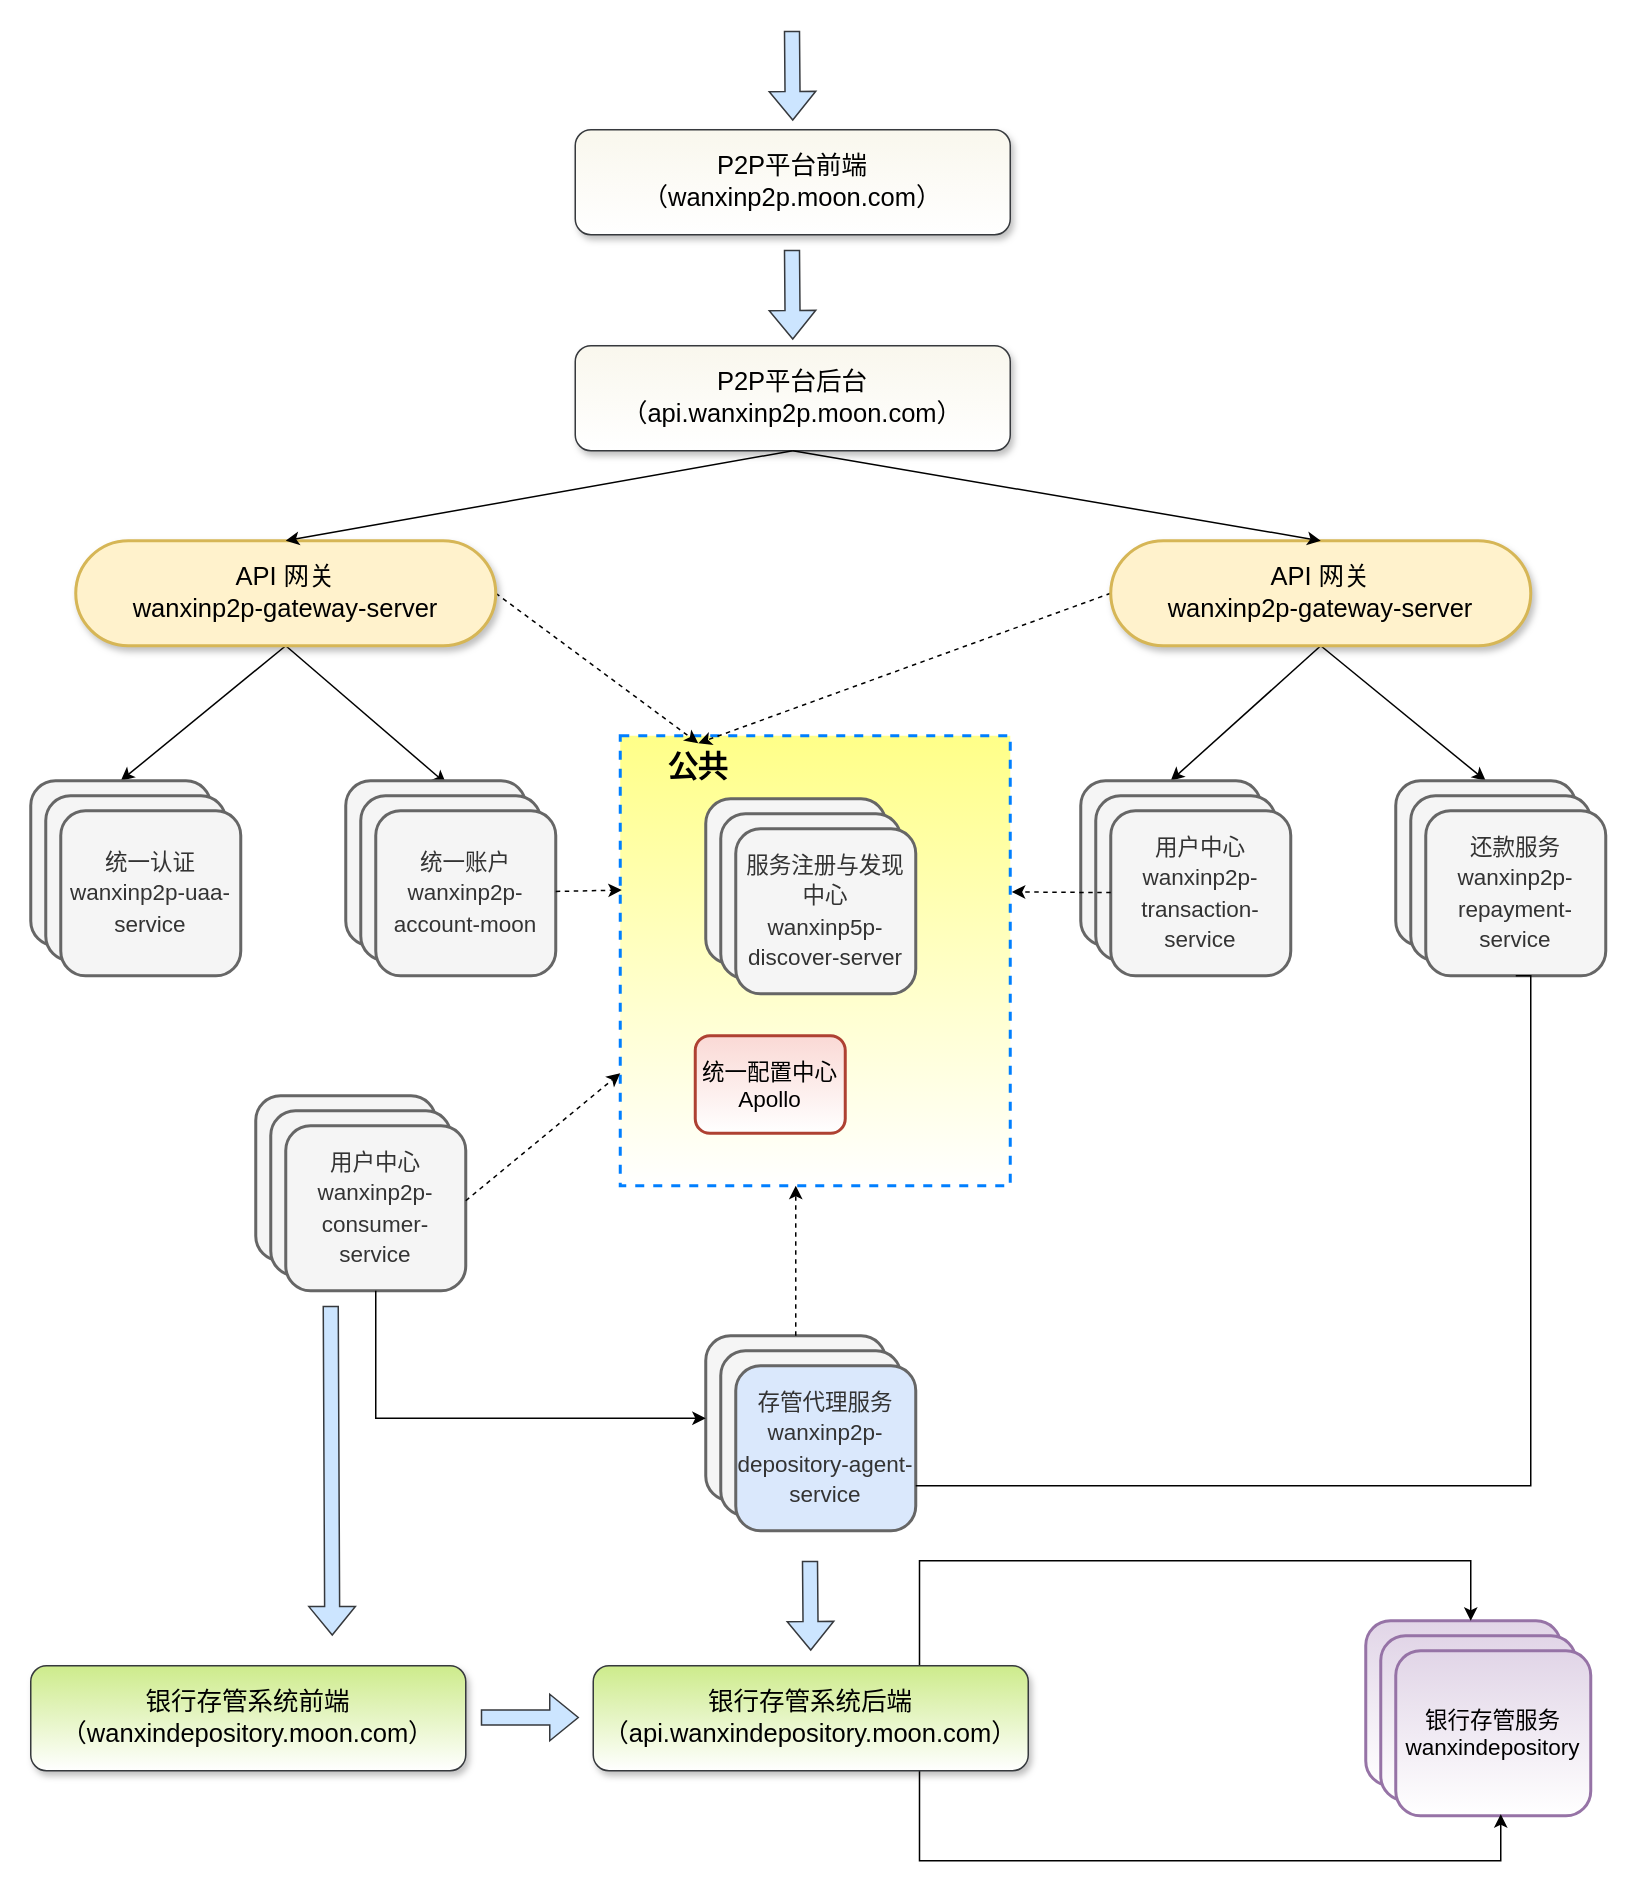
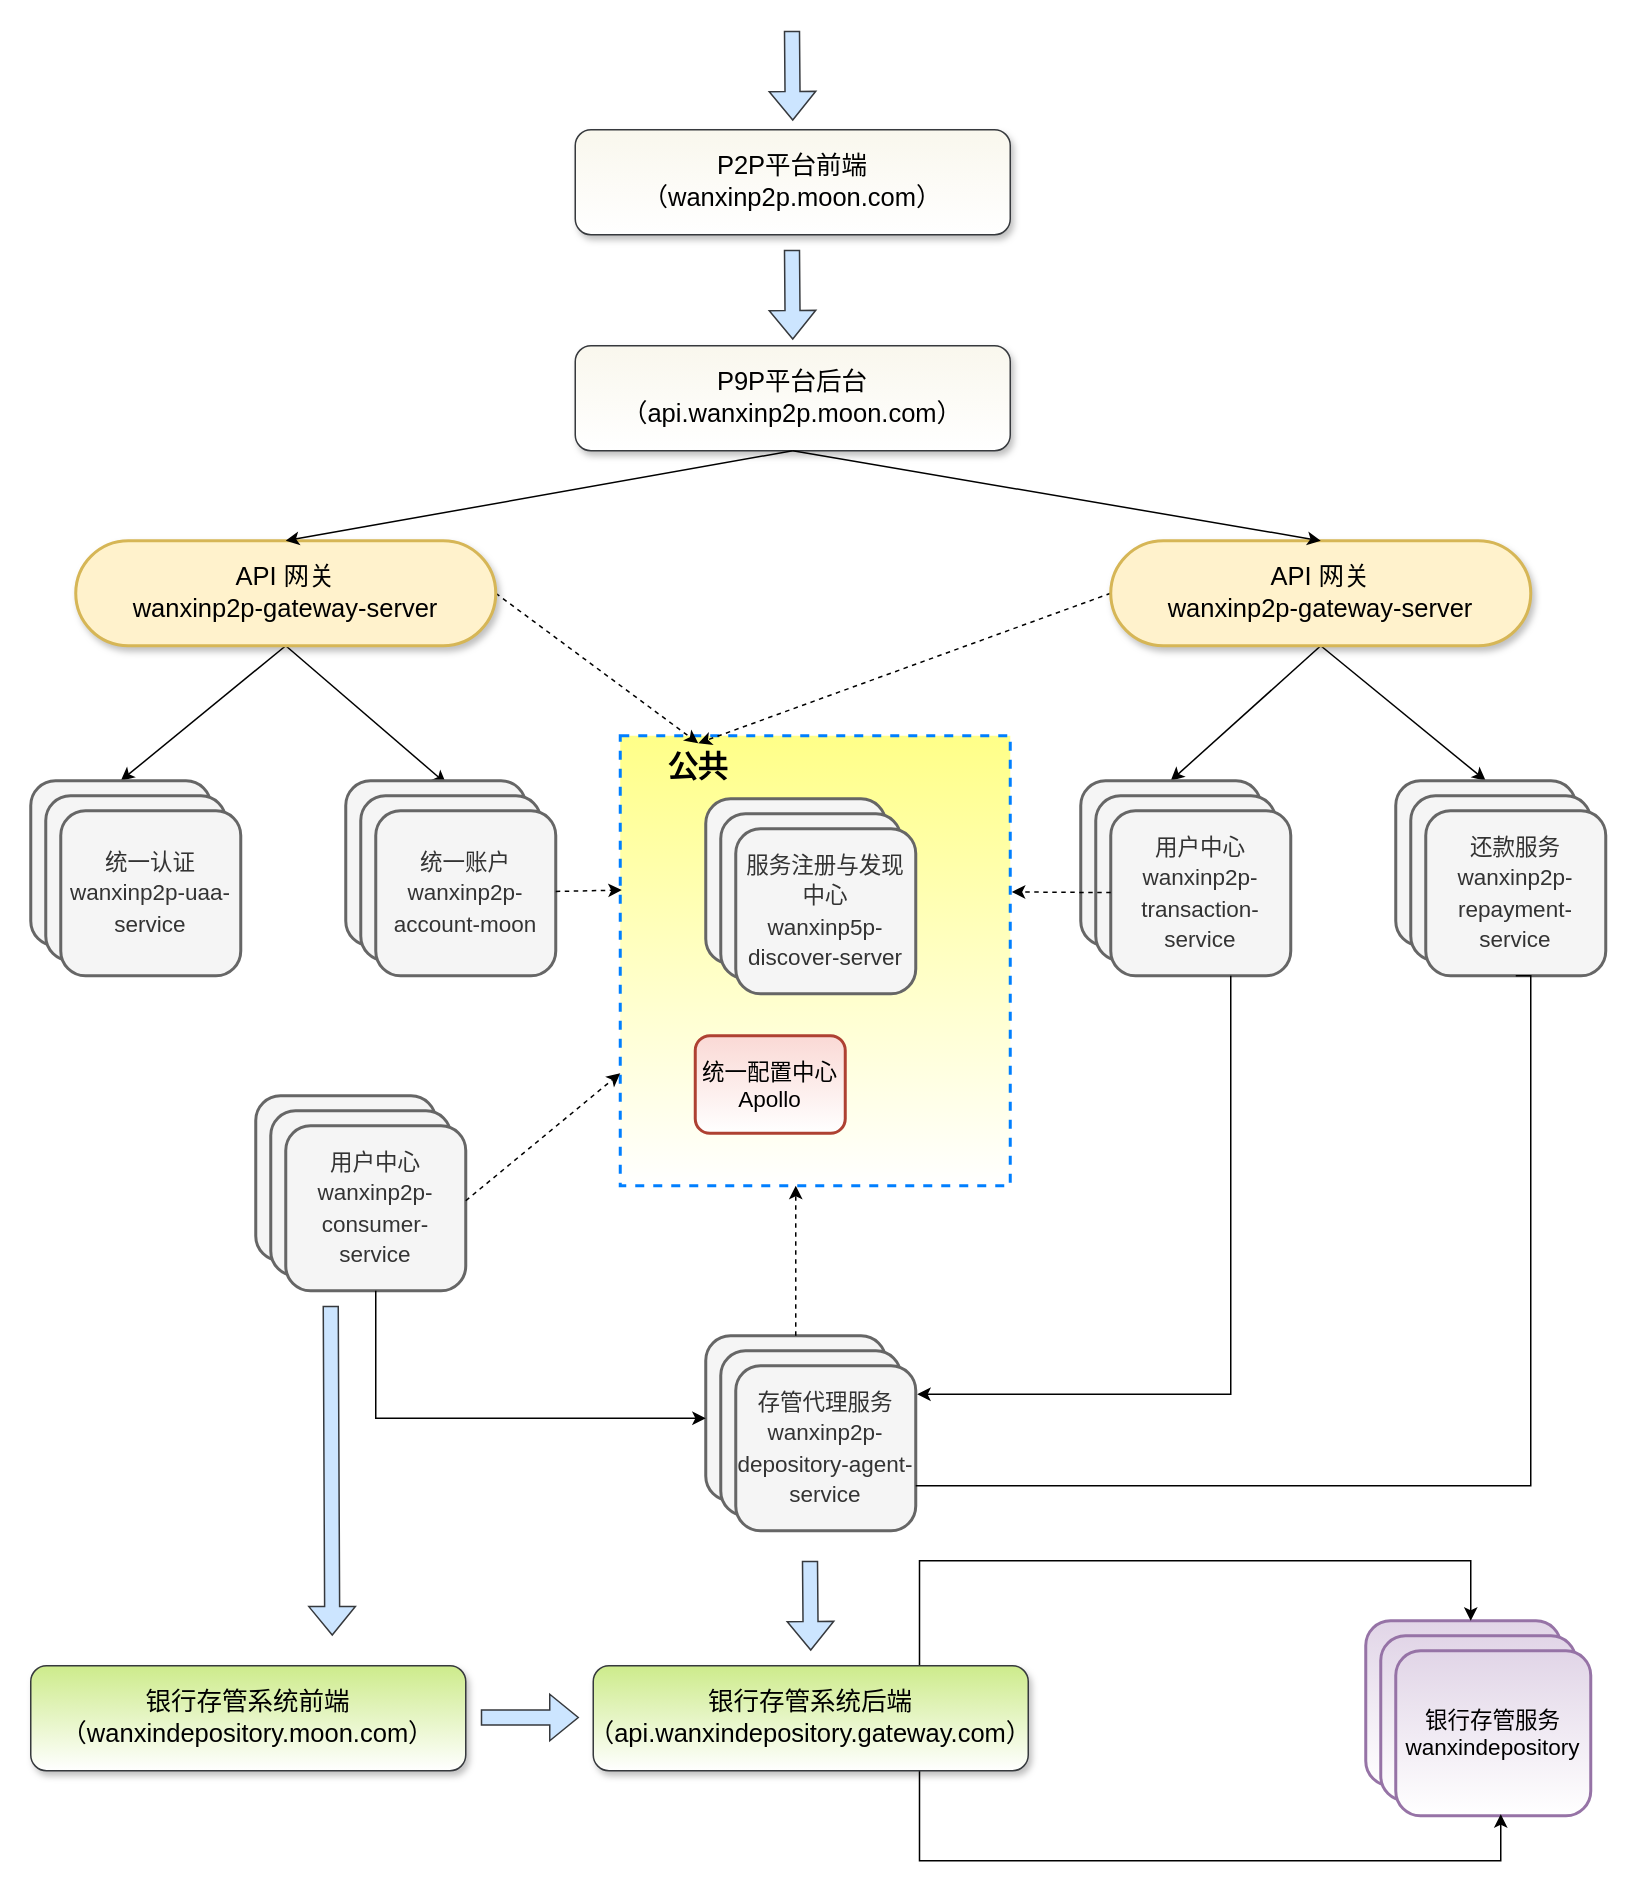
(793, 398) -> (793, 398)
none -> (1231, 1337)
(826, 1448) -> (826, 1448)
(811, 1718) -> (811, 1718)
